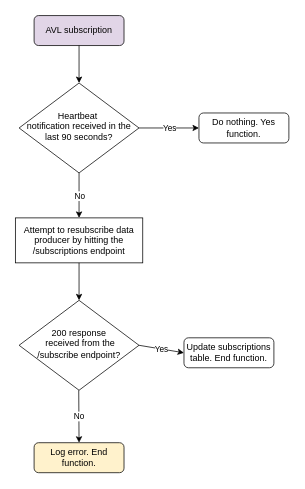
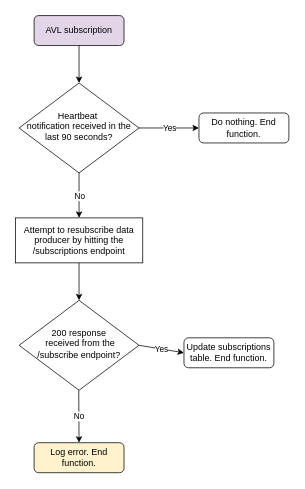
(244, 128) -> (244, 128)
